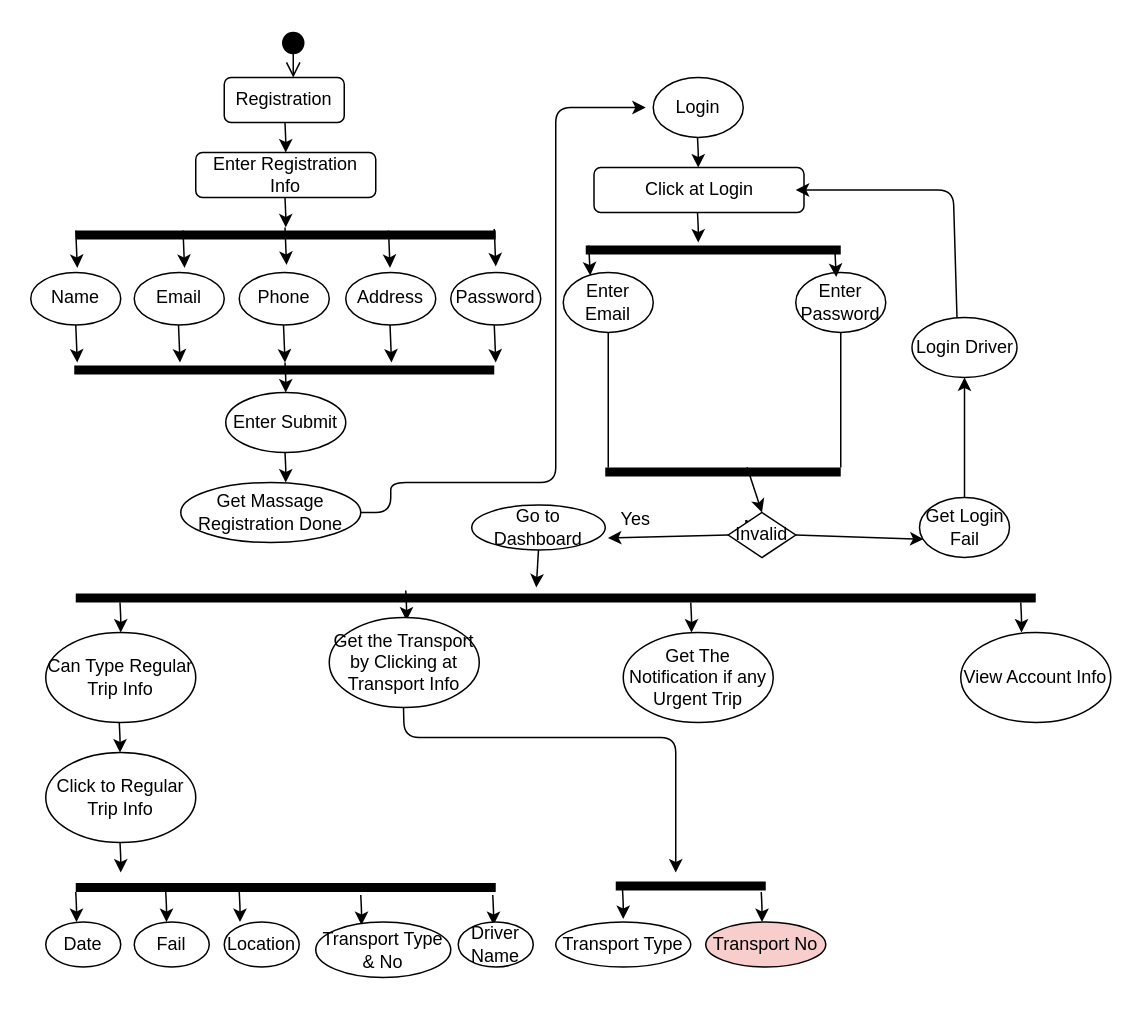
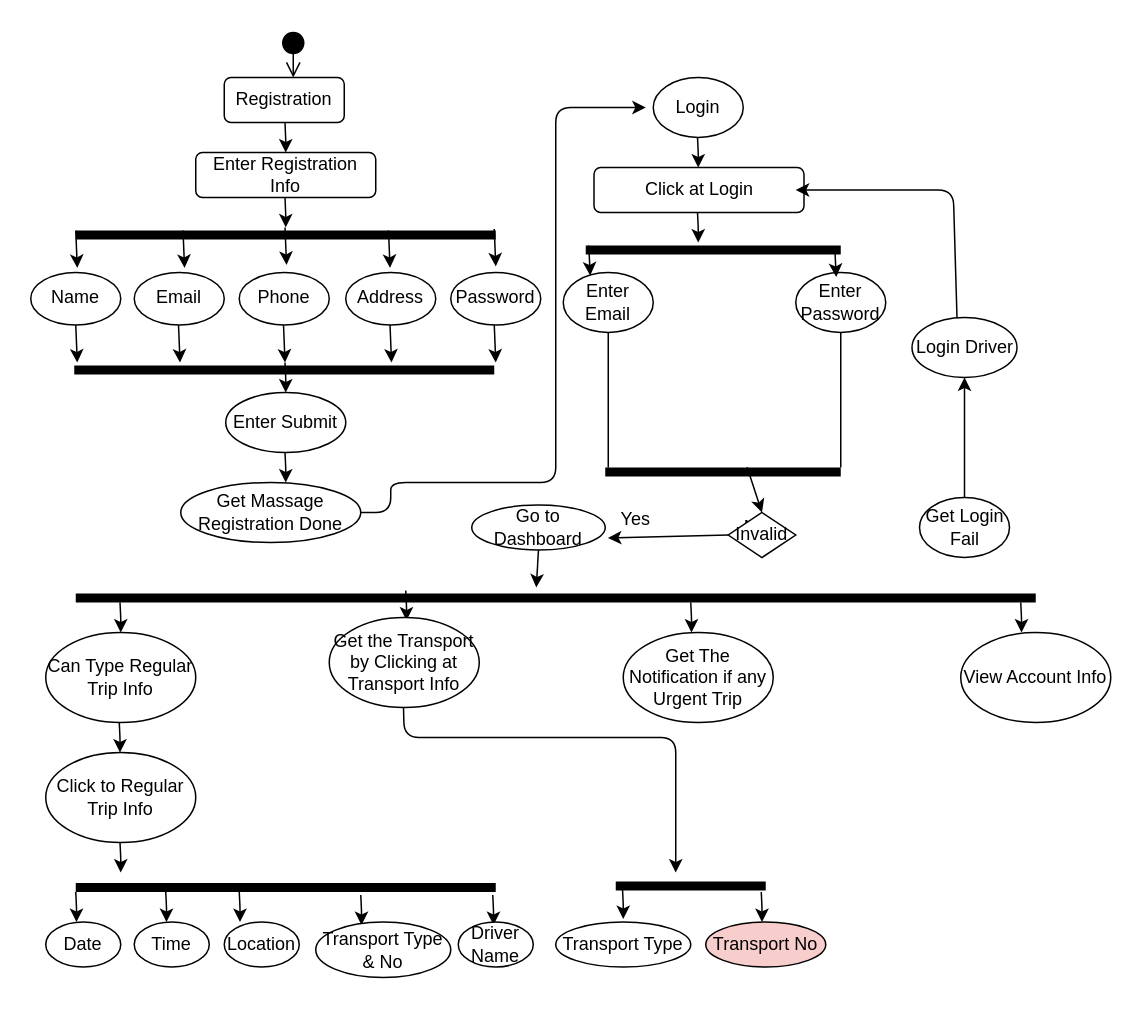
(855, 537) -> none
(172, 944) -> (172, 944)
